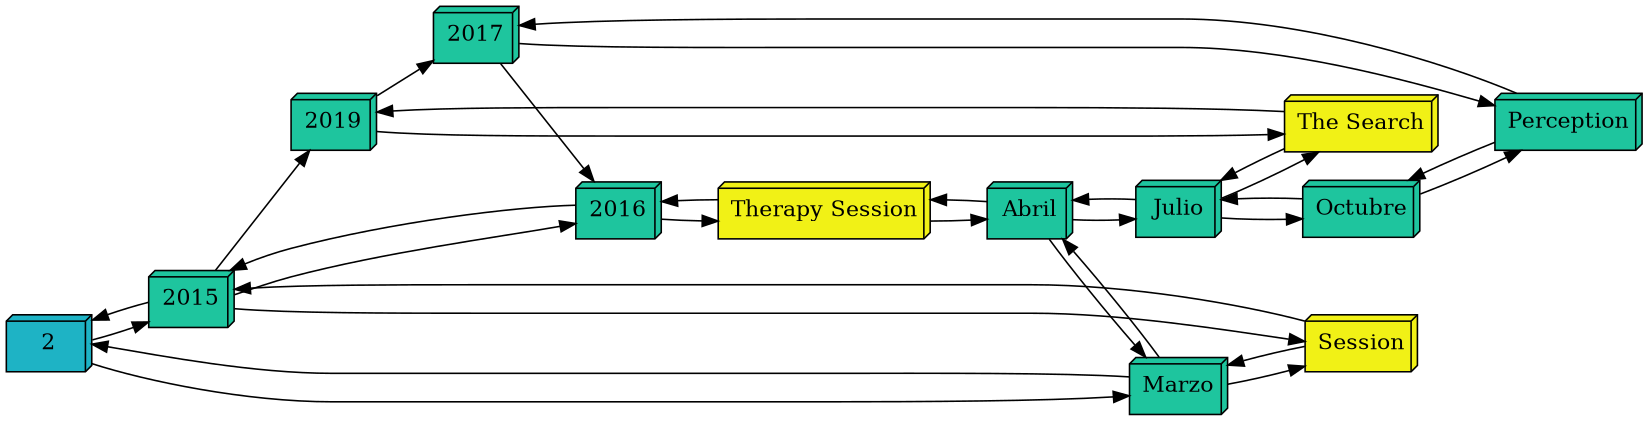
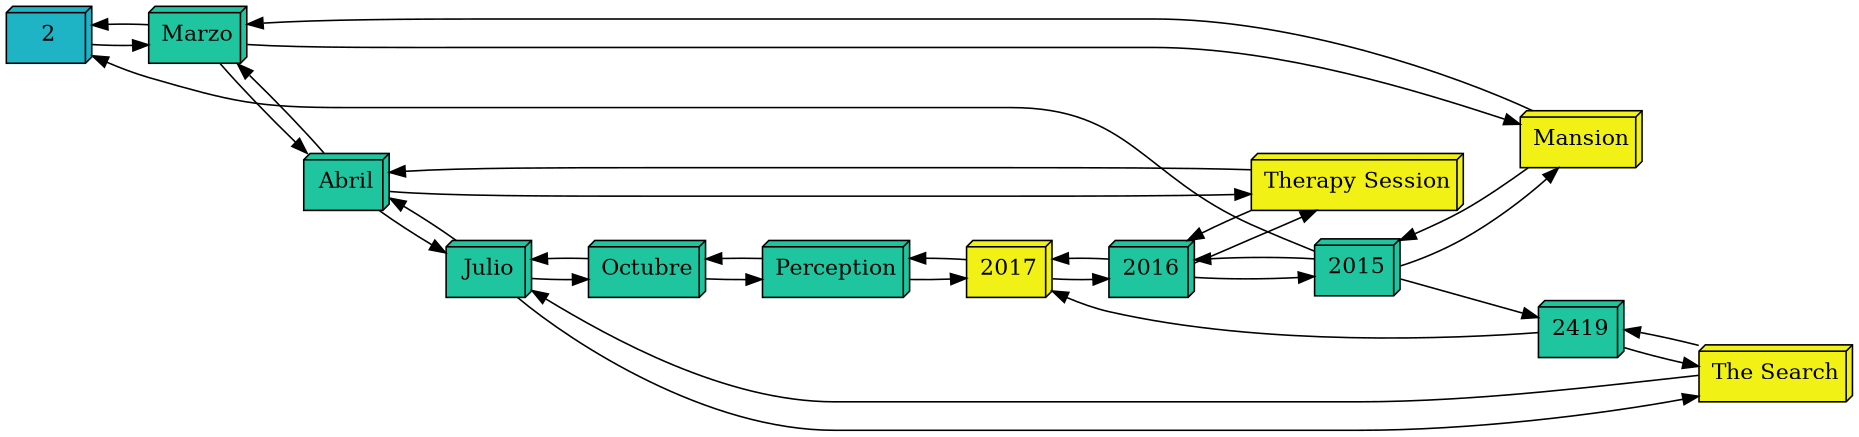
(476, 35) -> (1009, 269)
(334, 122) -> (1581, 329)
none -> (1089, 258)
(113, 334) -> none
(1361, 343) -> (1581, 139)
